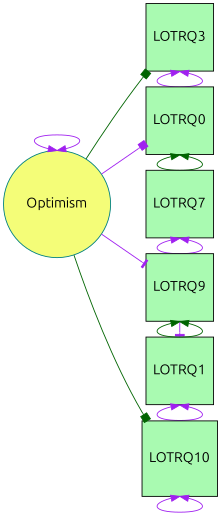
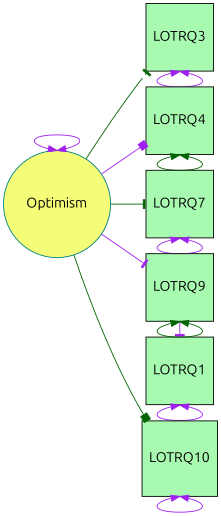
(113, 118) -> (113, 118)
(180, 121) -> (180, 121)
none -> (126, 204)
